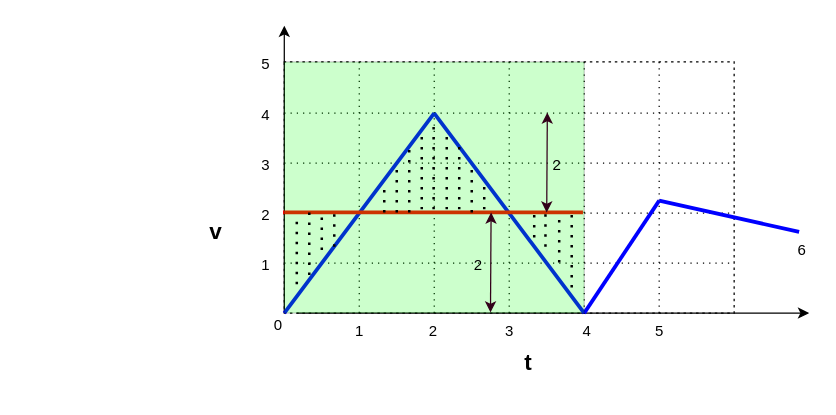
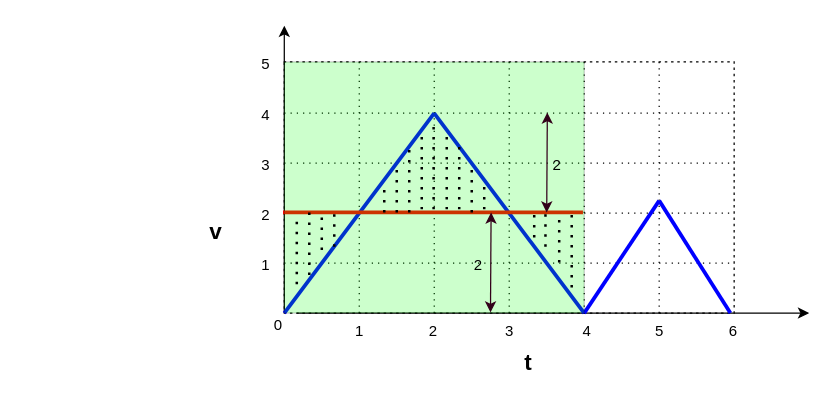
(802, 251) -> (733, 332)
